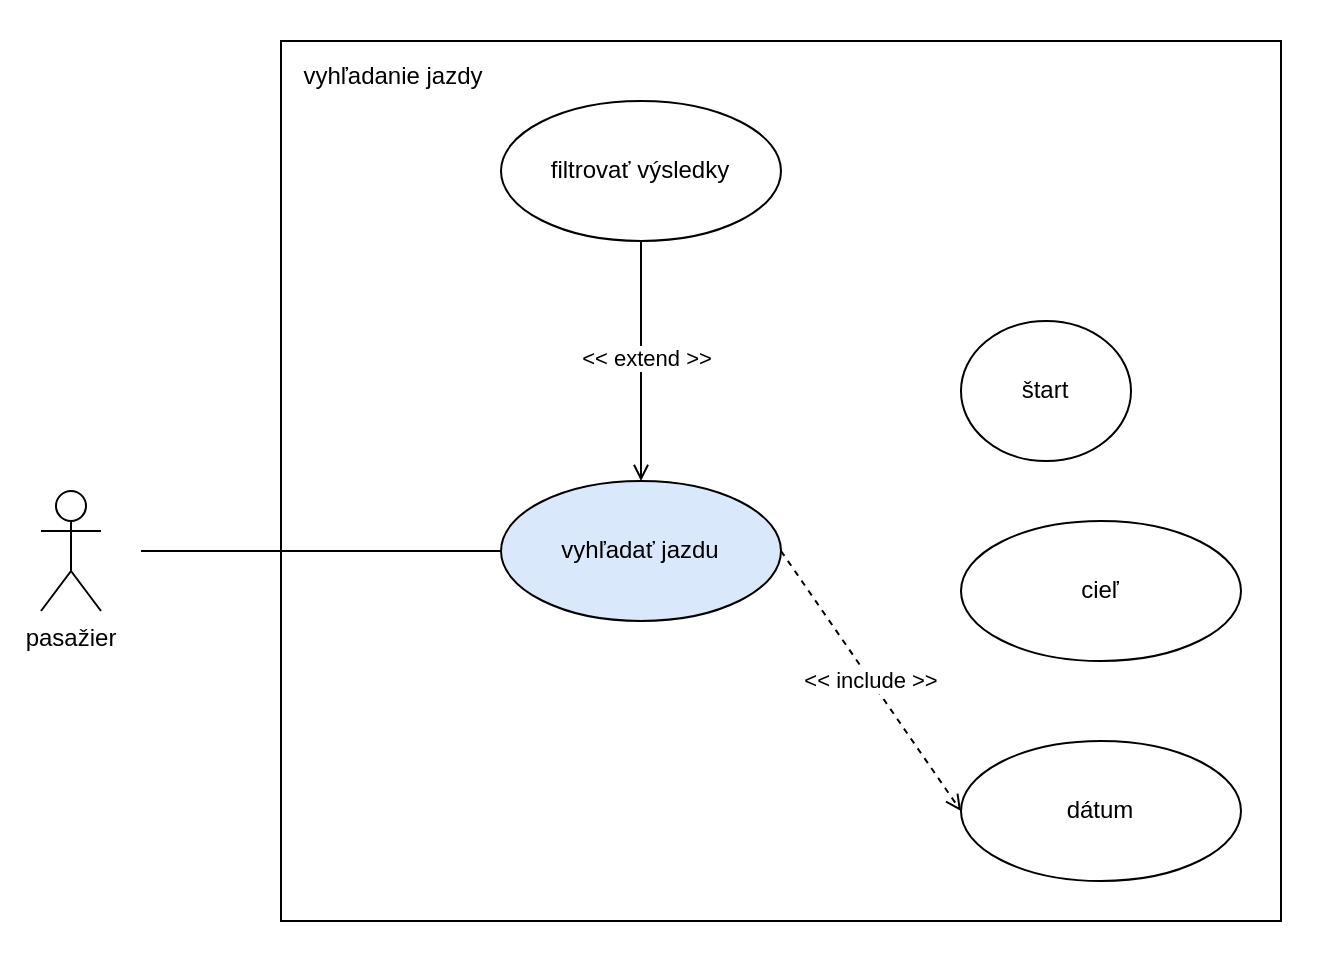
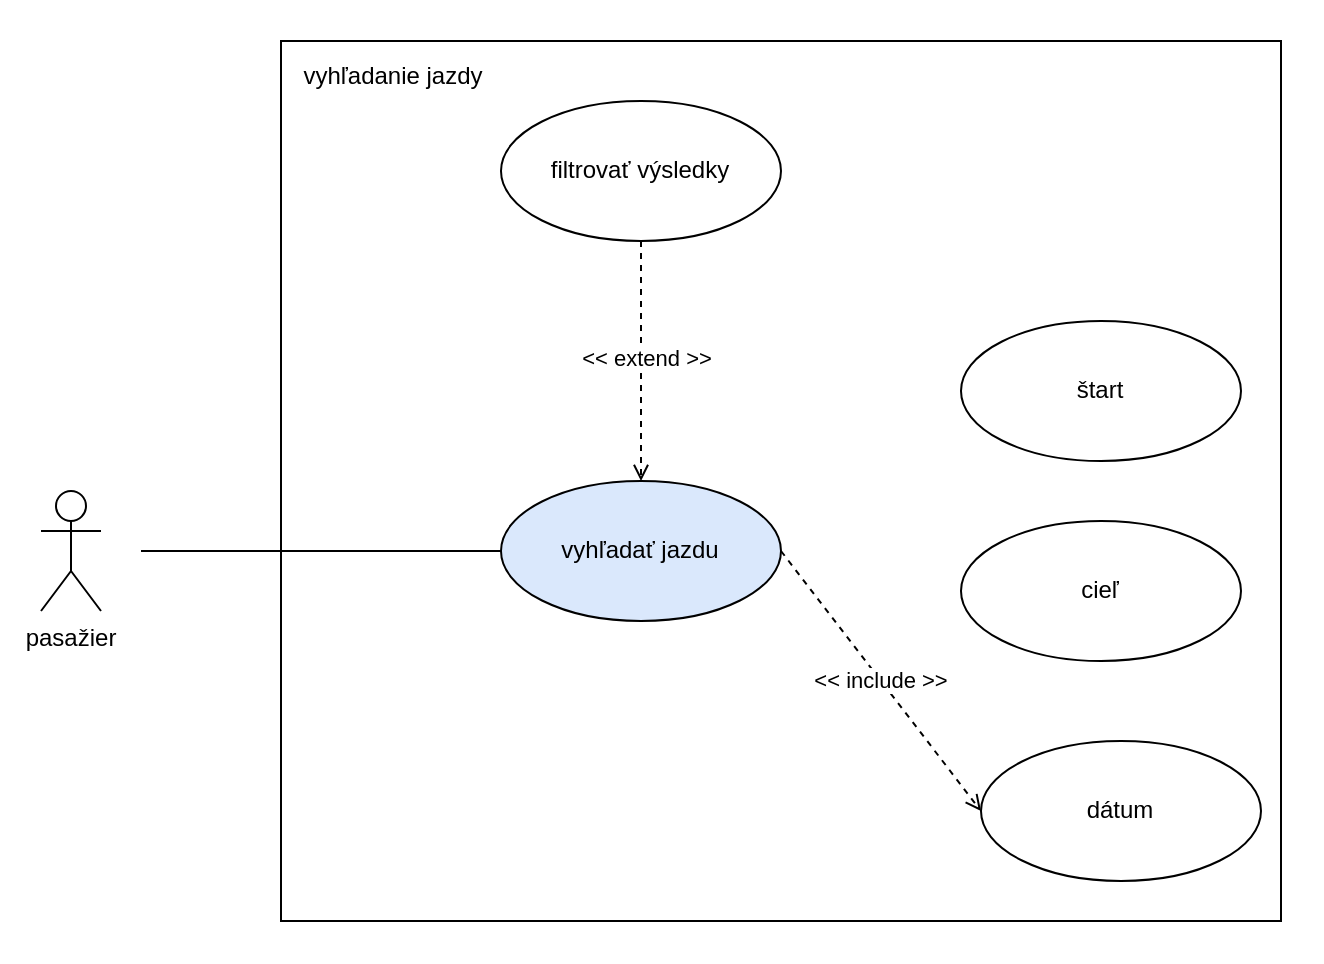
(641, 296) -> (641, 296)
(1046, 391) -> (1101, 391)
(1101, 811) -> (1121, 811)
